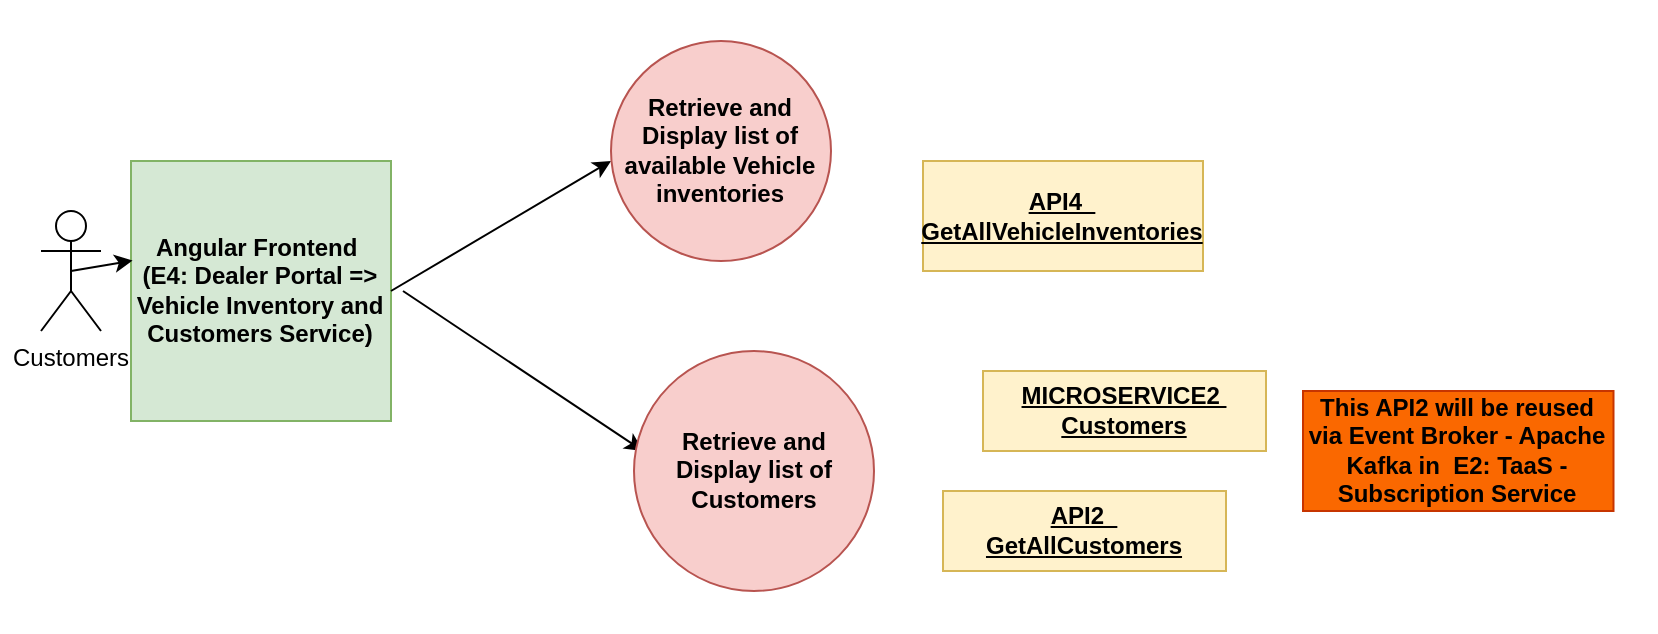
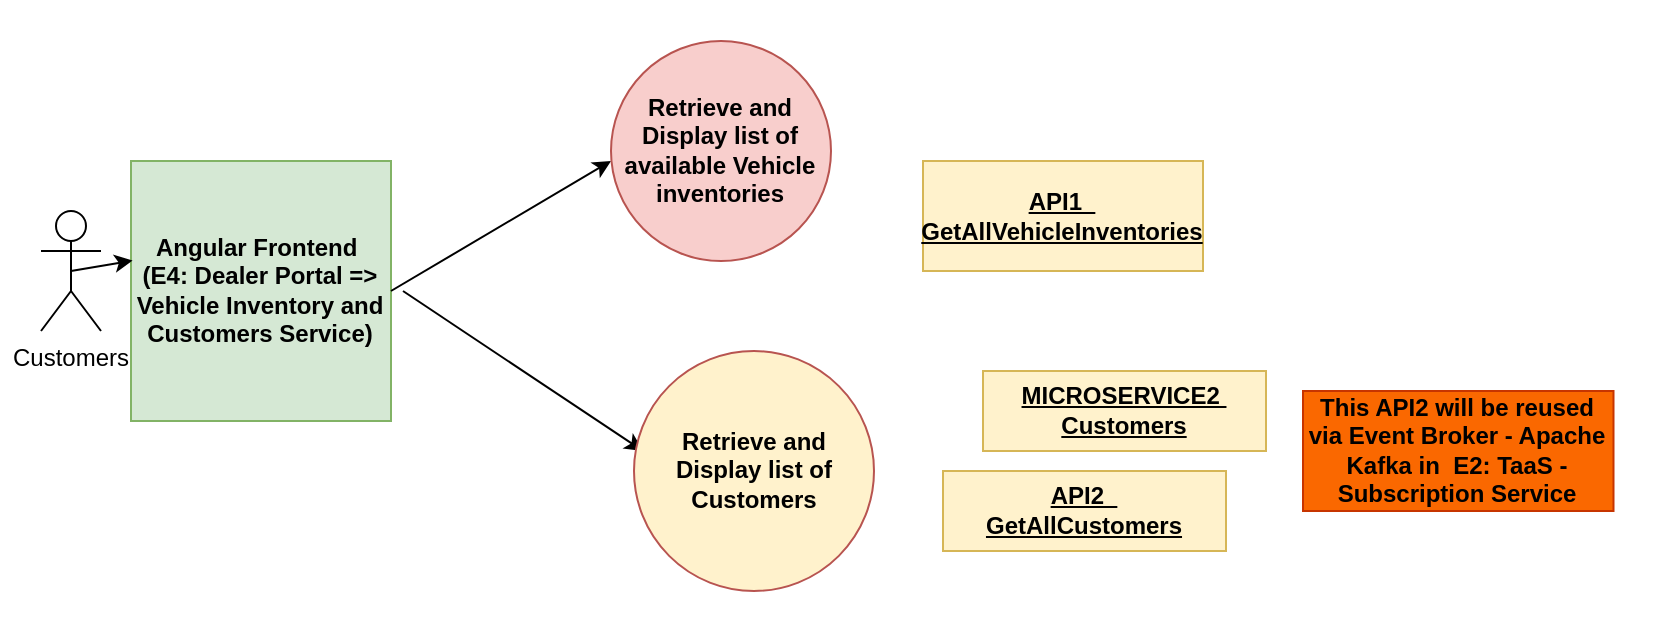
(1063, 217) -> (1063, 217)
(754, 471) -> (754, 471)
(1085, 531) -> (1085, 511)
